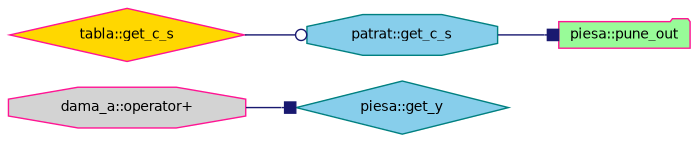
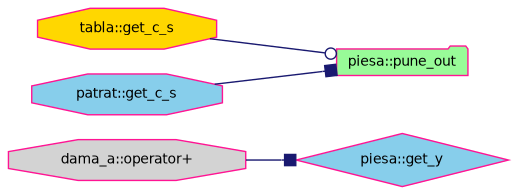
(127, 35) -> (127, 29)
(270, 35) -> (267, 46)
(402, 35) -> (127, 94)
(402, 108) -> (402, 160)
